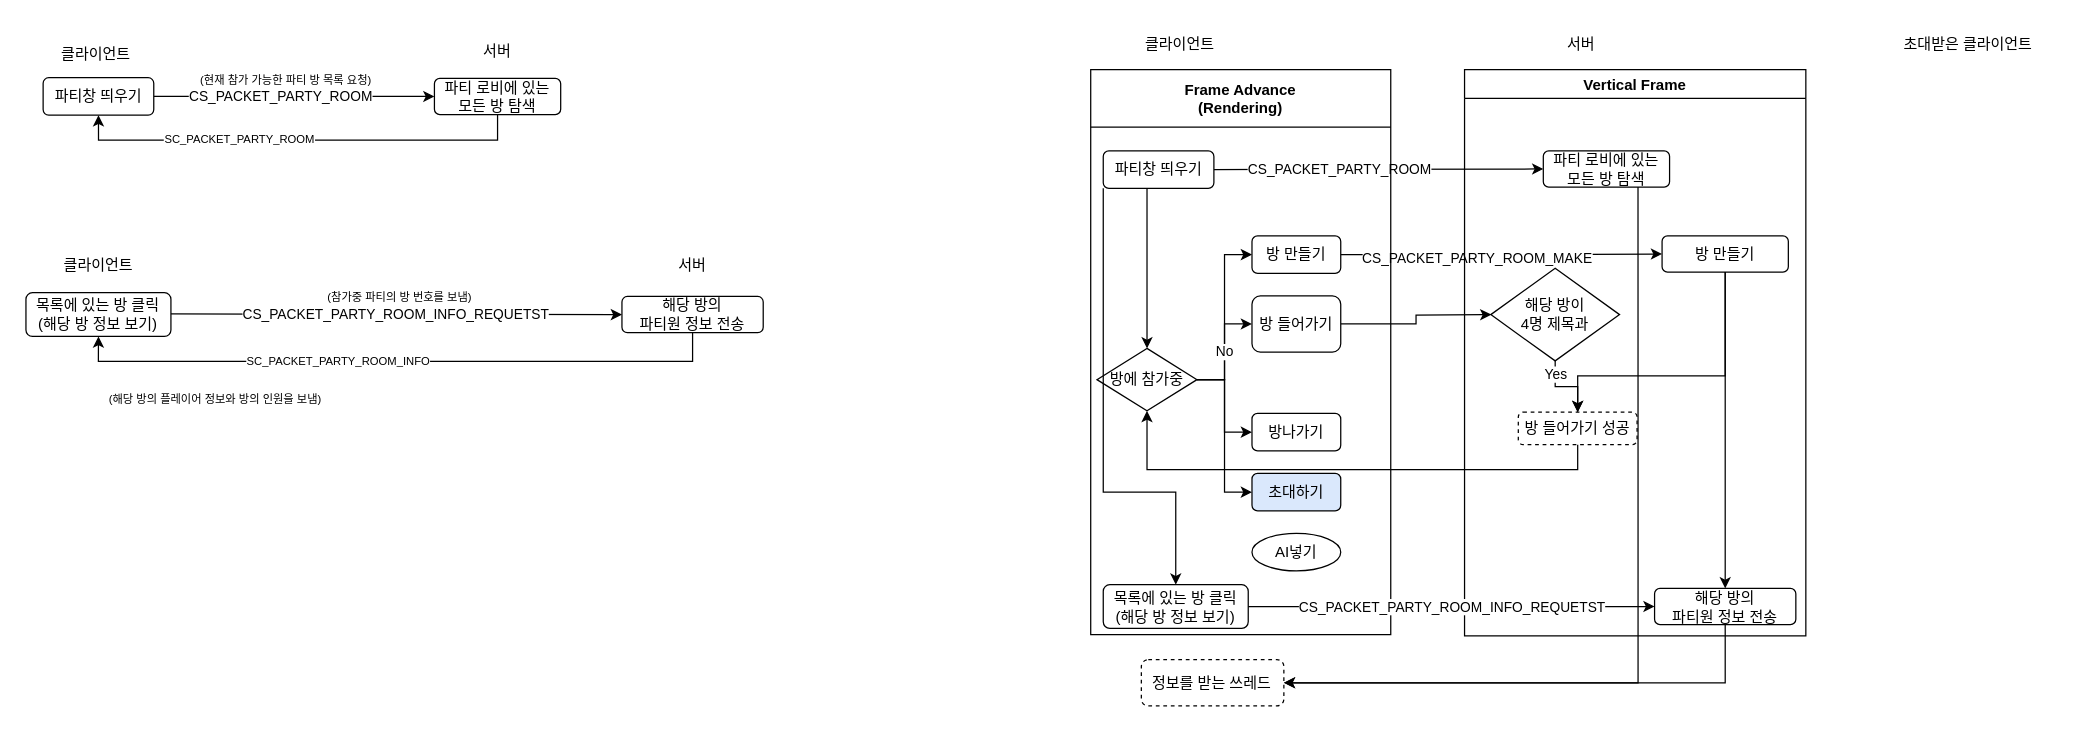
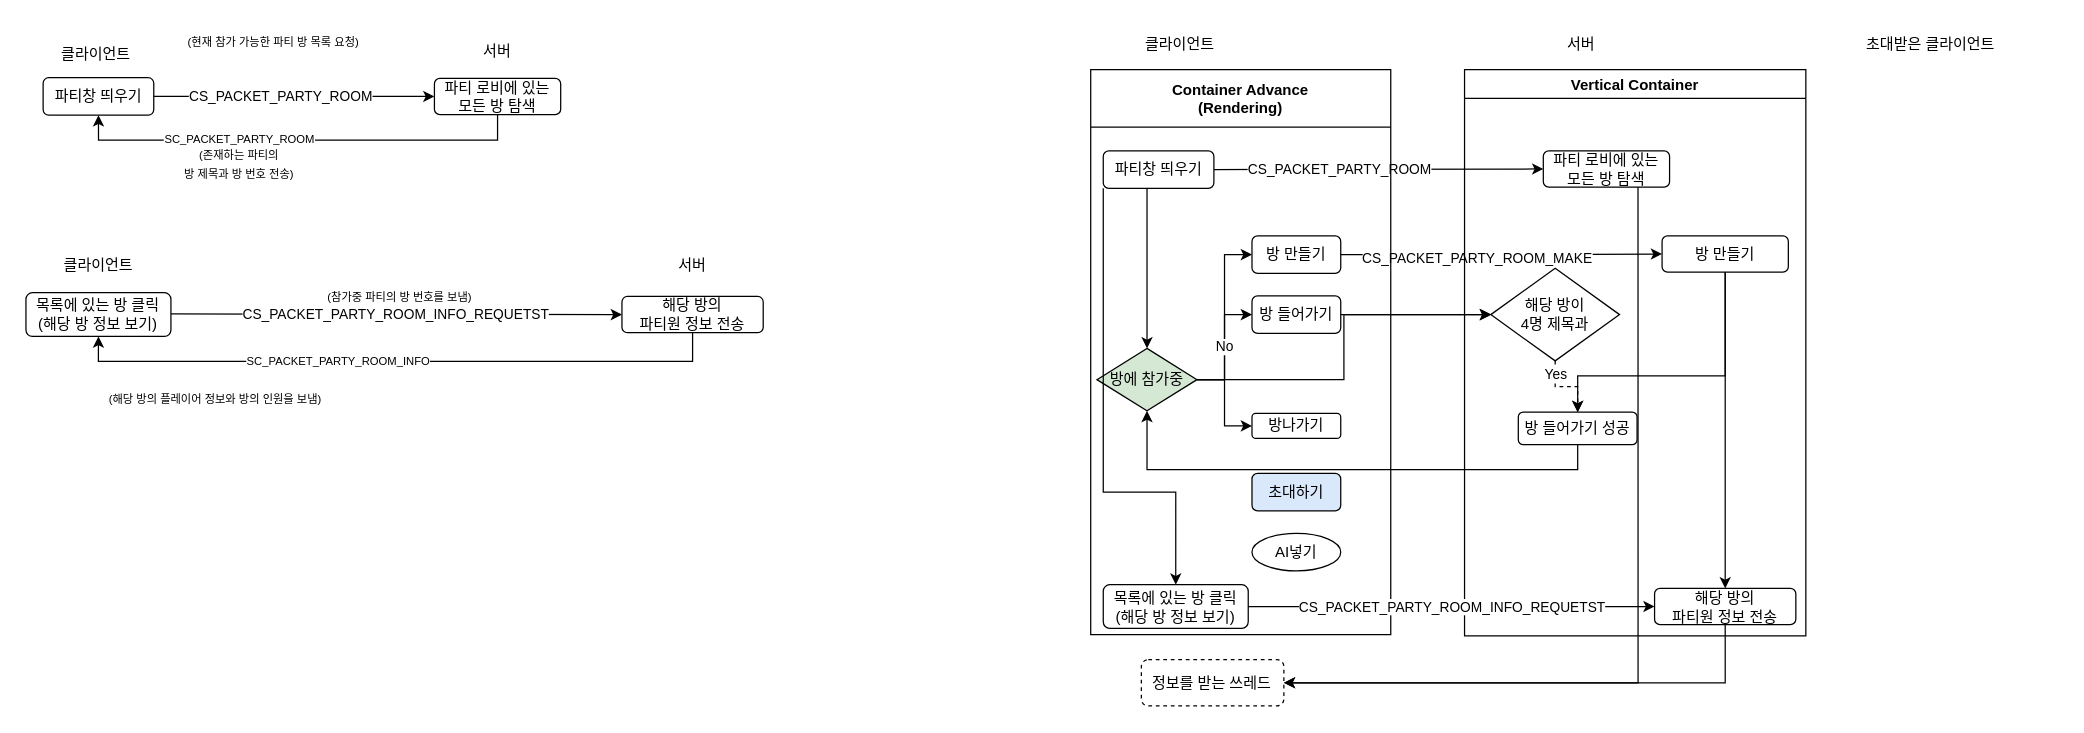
(1968, 44) -> (1931, 44)
(286, 79) -> (274, 42)
(1634, 84) -> (1634, 84)
(1240, 90) -> (1240, 90)
none -> (239, 163)
(1296, 324) -> (1296, 314)
(1147, 379) -> (1147, 379)
(1564, 386) -> (1564, 386)
(1578, 428) -> (1578, 428)
(1296, 432) -> (1296, 426)
(1224, 472) -> (1317, 379)
